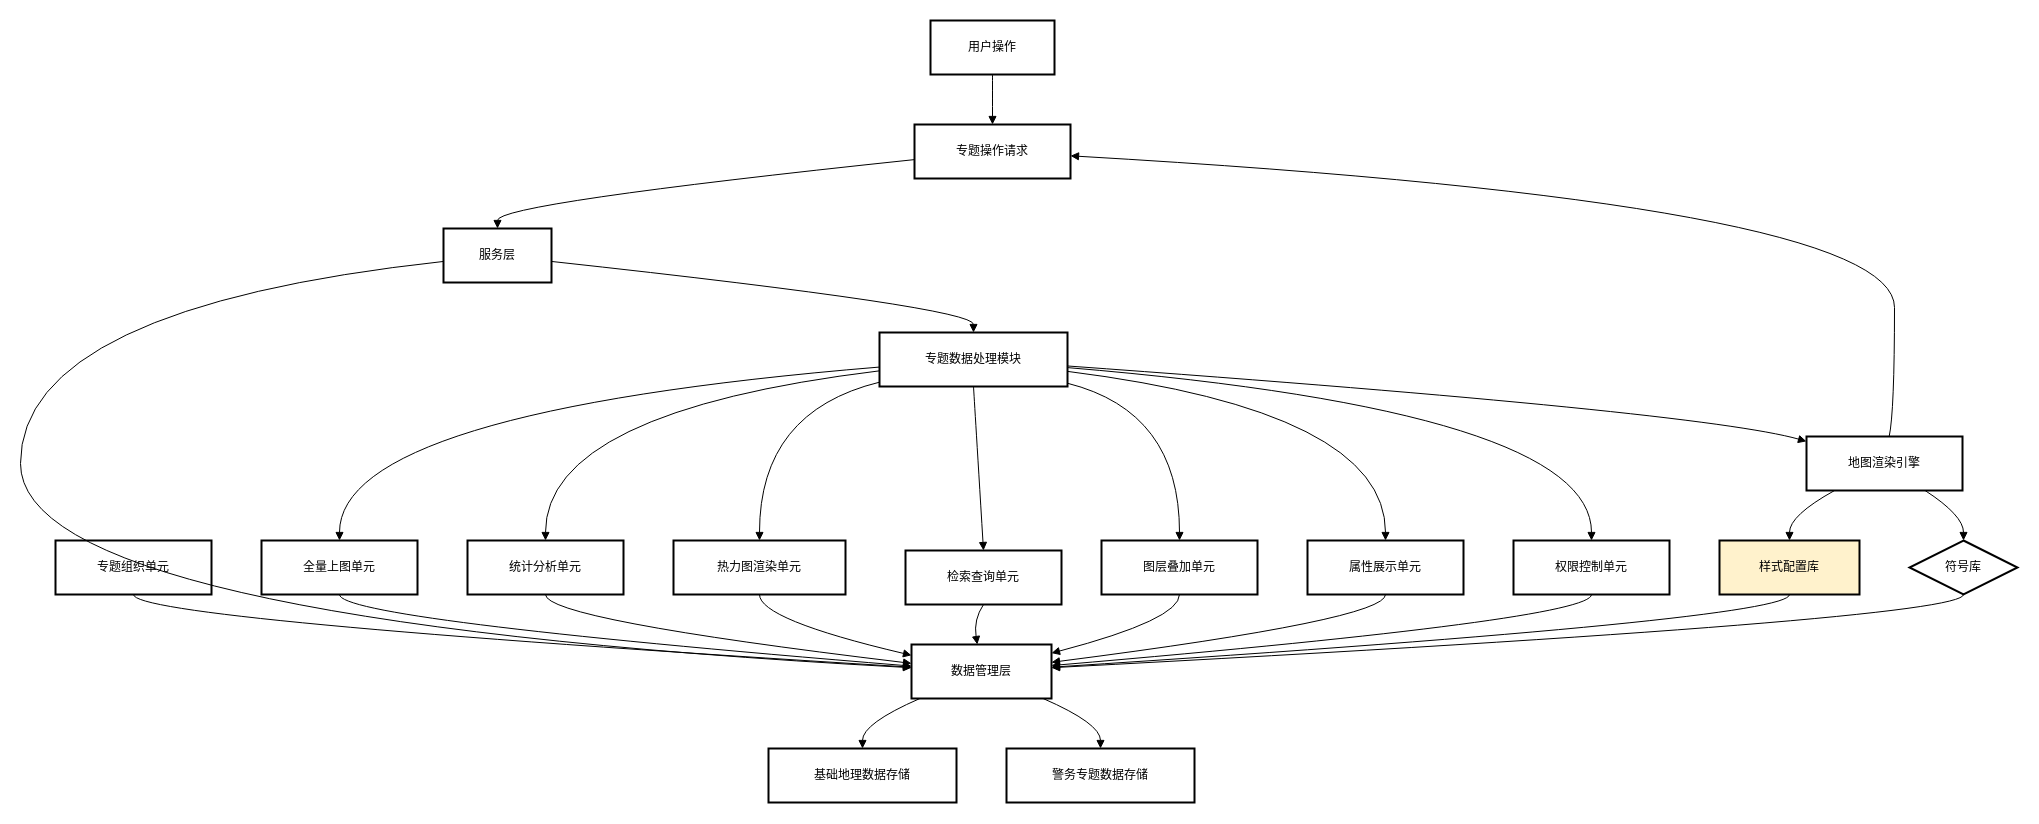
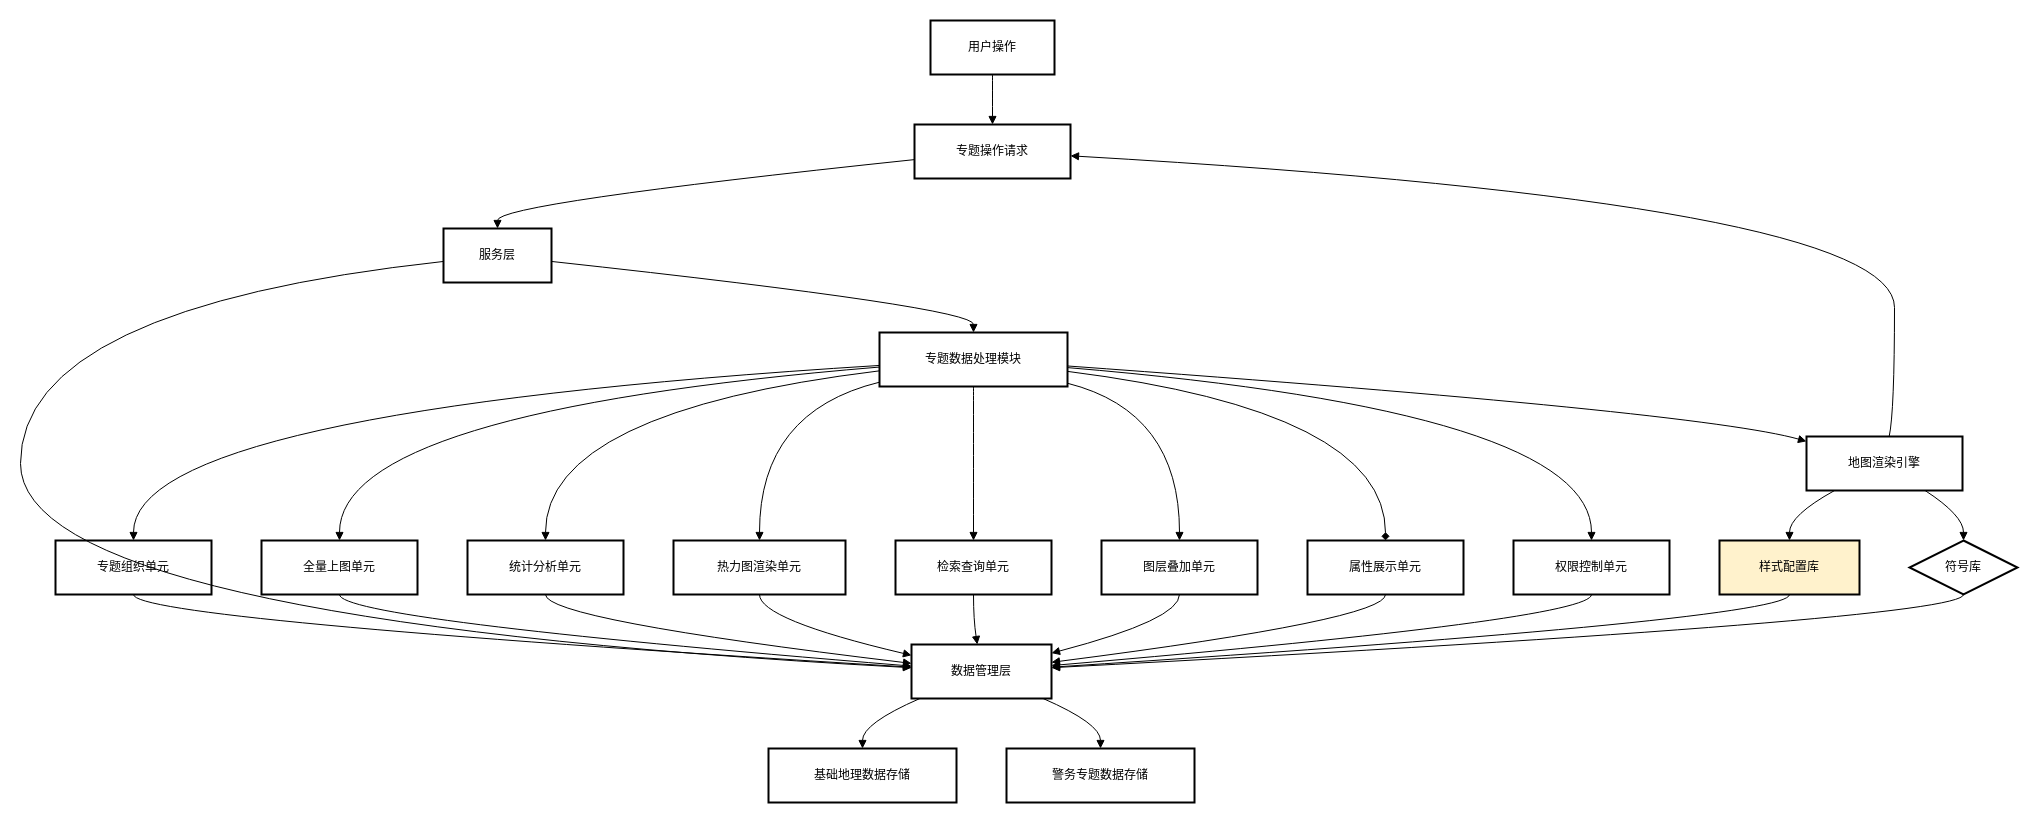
none -> (488, 401)
(1385, 531) -> (1385, 531)
(984, 578) -> (974, 568)
